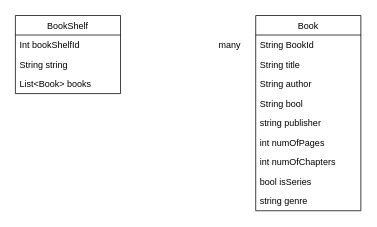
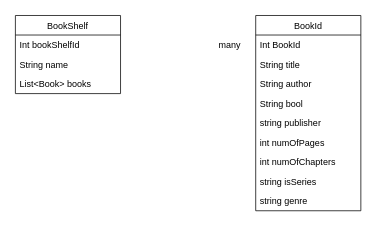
(308, 26) -> (308, 26)
(290, 45) -> (284, 45)
(49, 65) -> (45, 65)
(288, 182) -> (293, 182)
